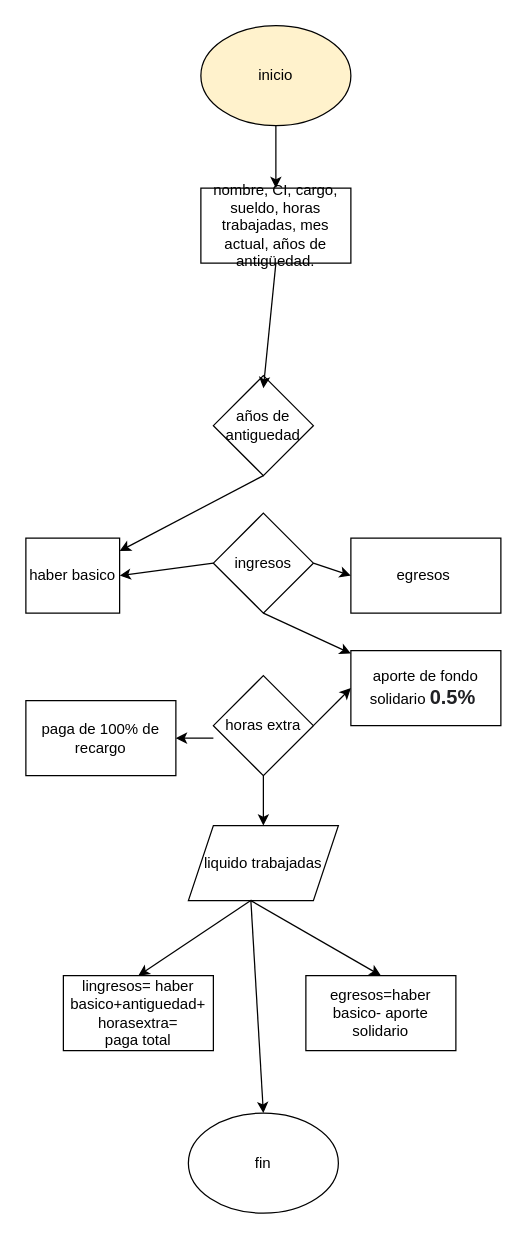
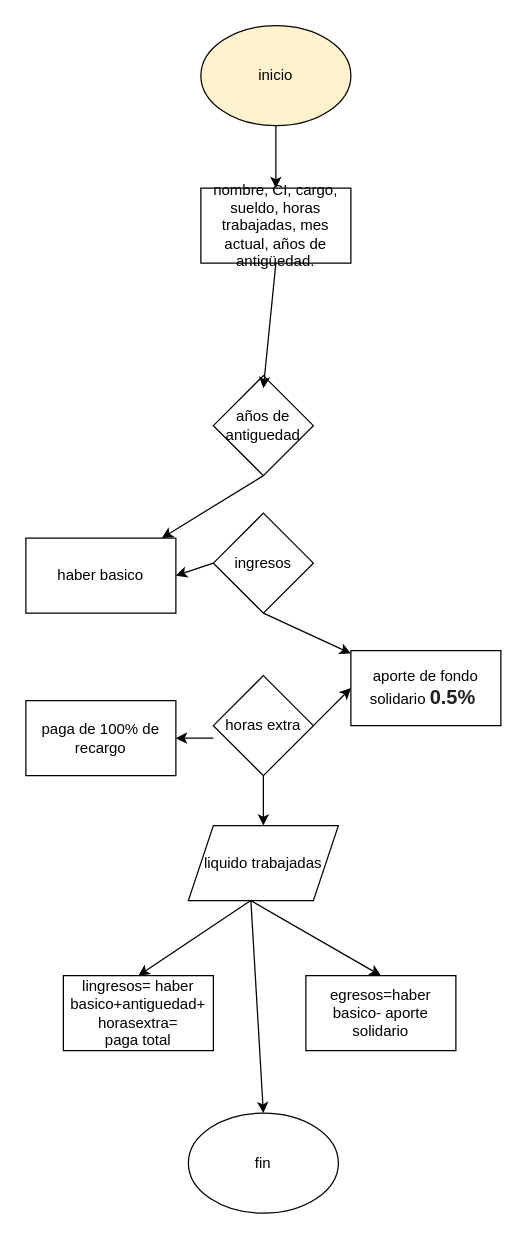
(328, 568) -> none
(73, 576) -> (101, 576)
(426, 576) -> none
